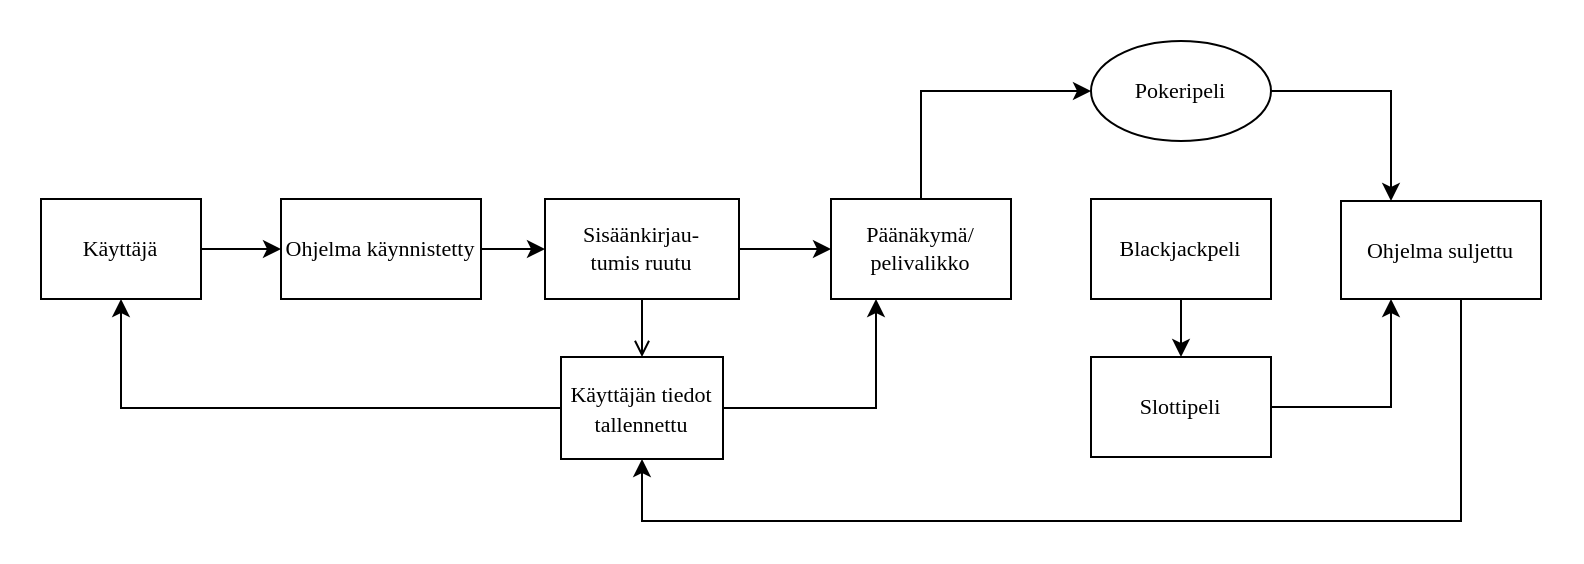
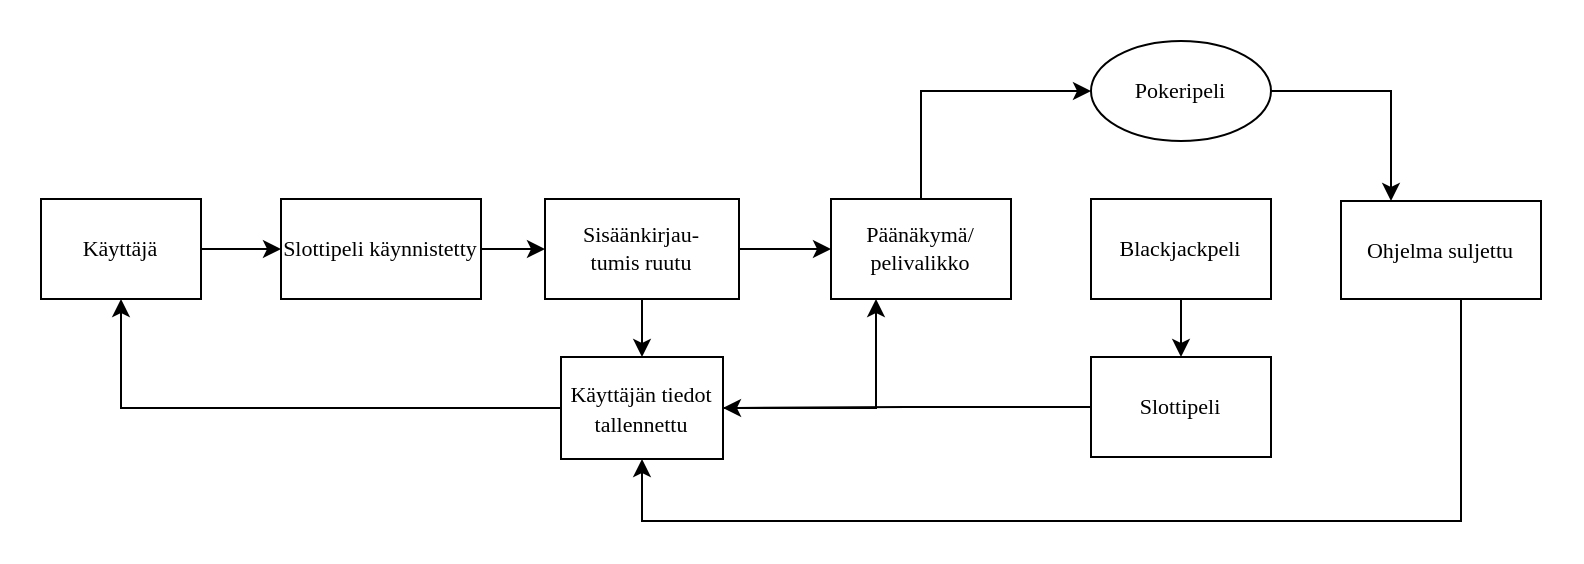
(381, 249) -> (381, 249)
(642, 345) -> (642, 342)
(1378, 407) -> (985, 407)
